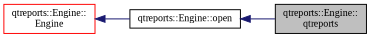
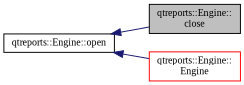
(118, 19) -> (136, 56)
(321, 19) -> (195, 19)
